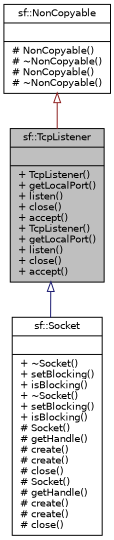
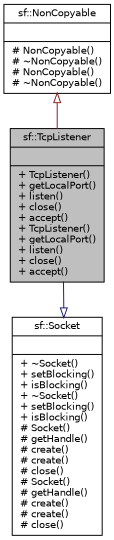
(51, 305) -> (64, 295)
